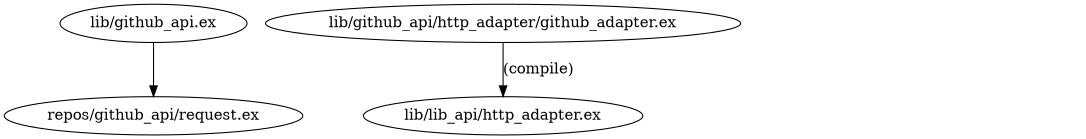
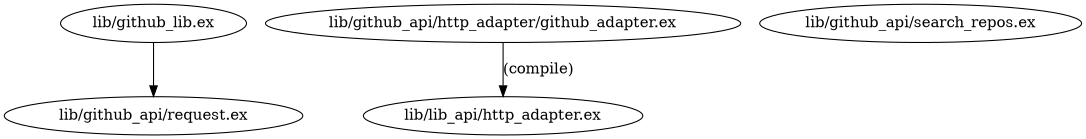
(154, 23) -> (154, 23)
none -> (921, 23)
(154, 116) -> (154, 116)
